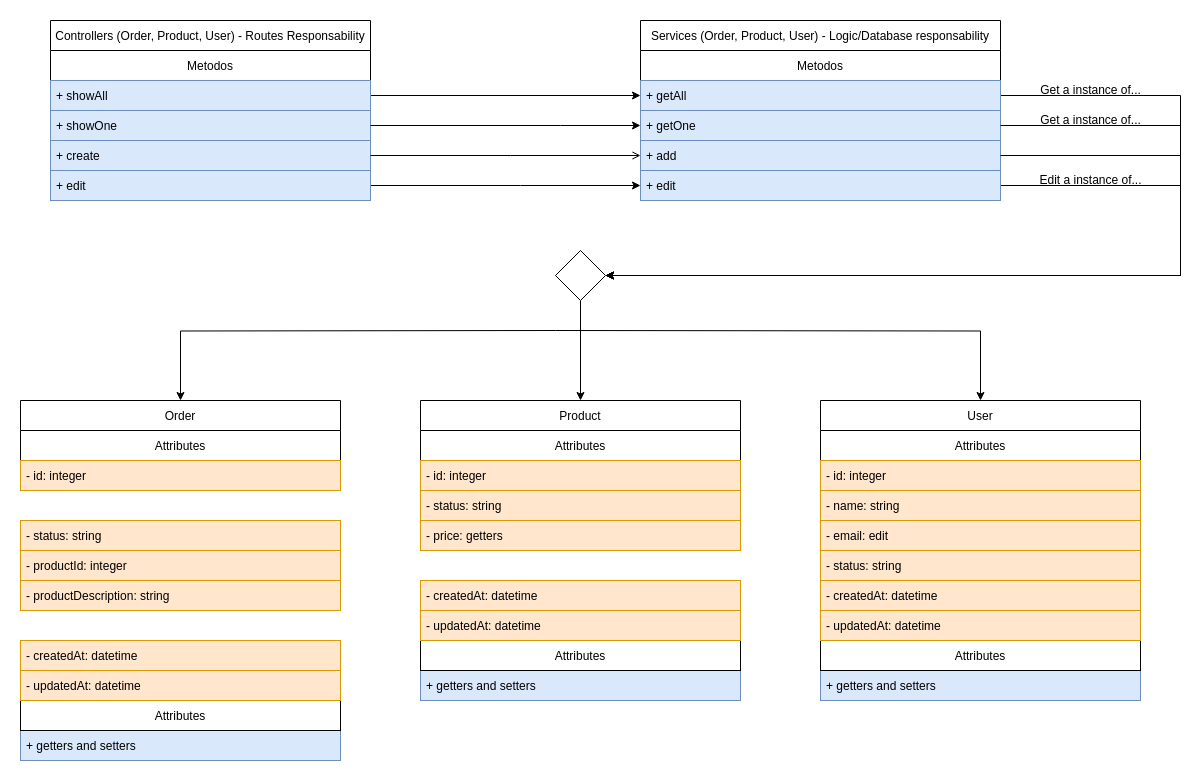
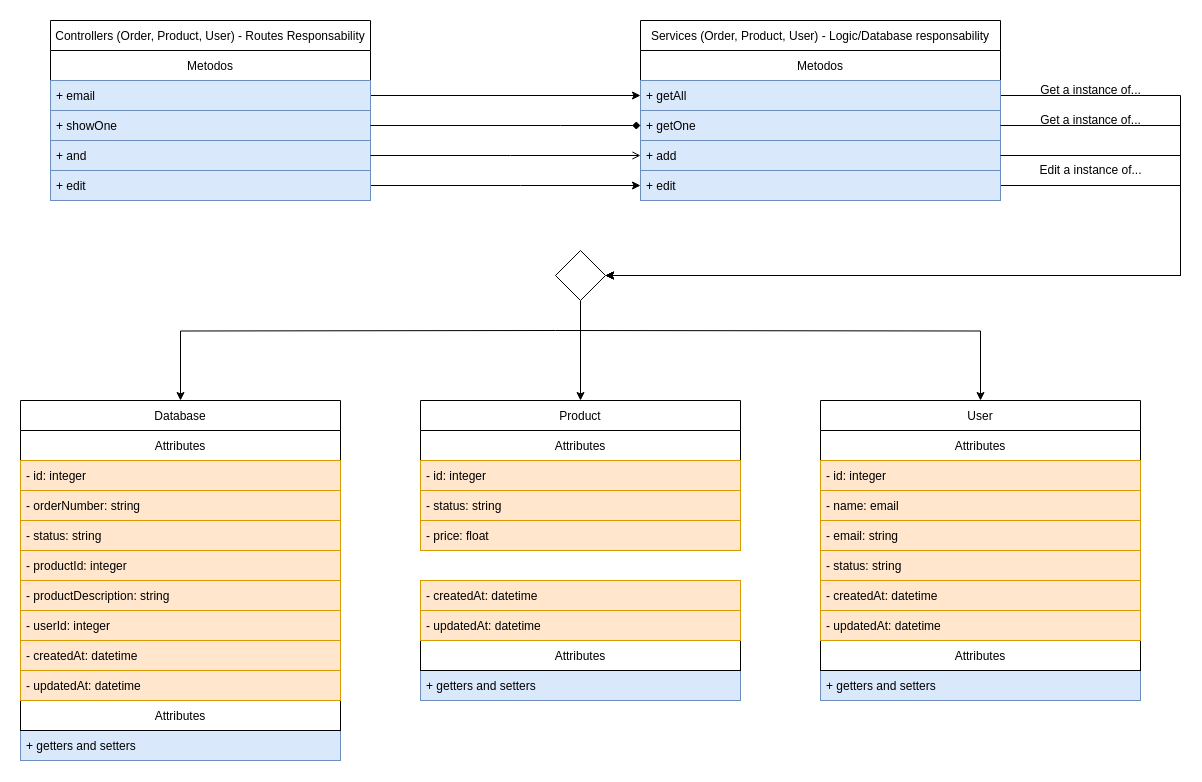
(82, 96) -> (75, 96)
(632, 126) -> (631, 126)
(81, 156) -> (71, 156)
(1091, 181) -> (1091, 171)
(180, 416) -> (180, 416)
none -> (181, 506)
(867, 506) -> (862, 506)
(474, 536) -> (465, 536)
(860, 536) -> (867, 536)
none -> (181, 626)
